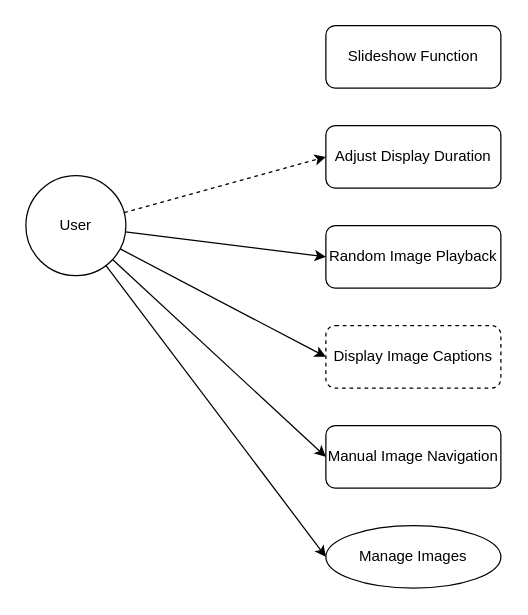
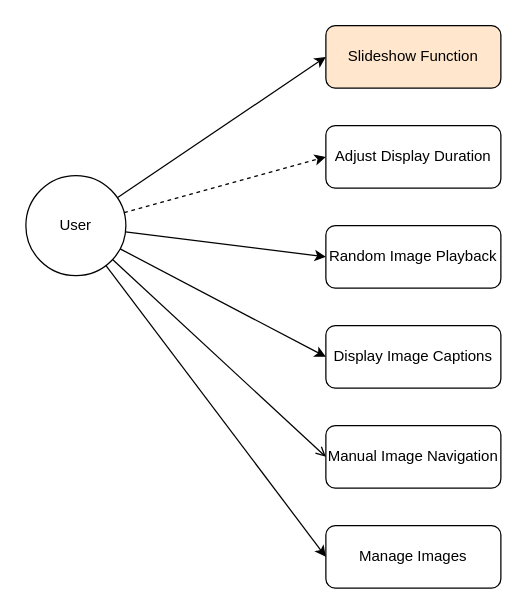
(413, 57) -> (413, 57)
none -> (218, 130)
(413, 357) -> (413, 357)
(318, 450) -> (320, 452)
(413, 557) -> (413, 557)
